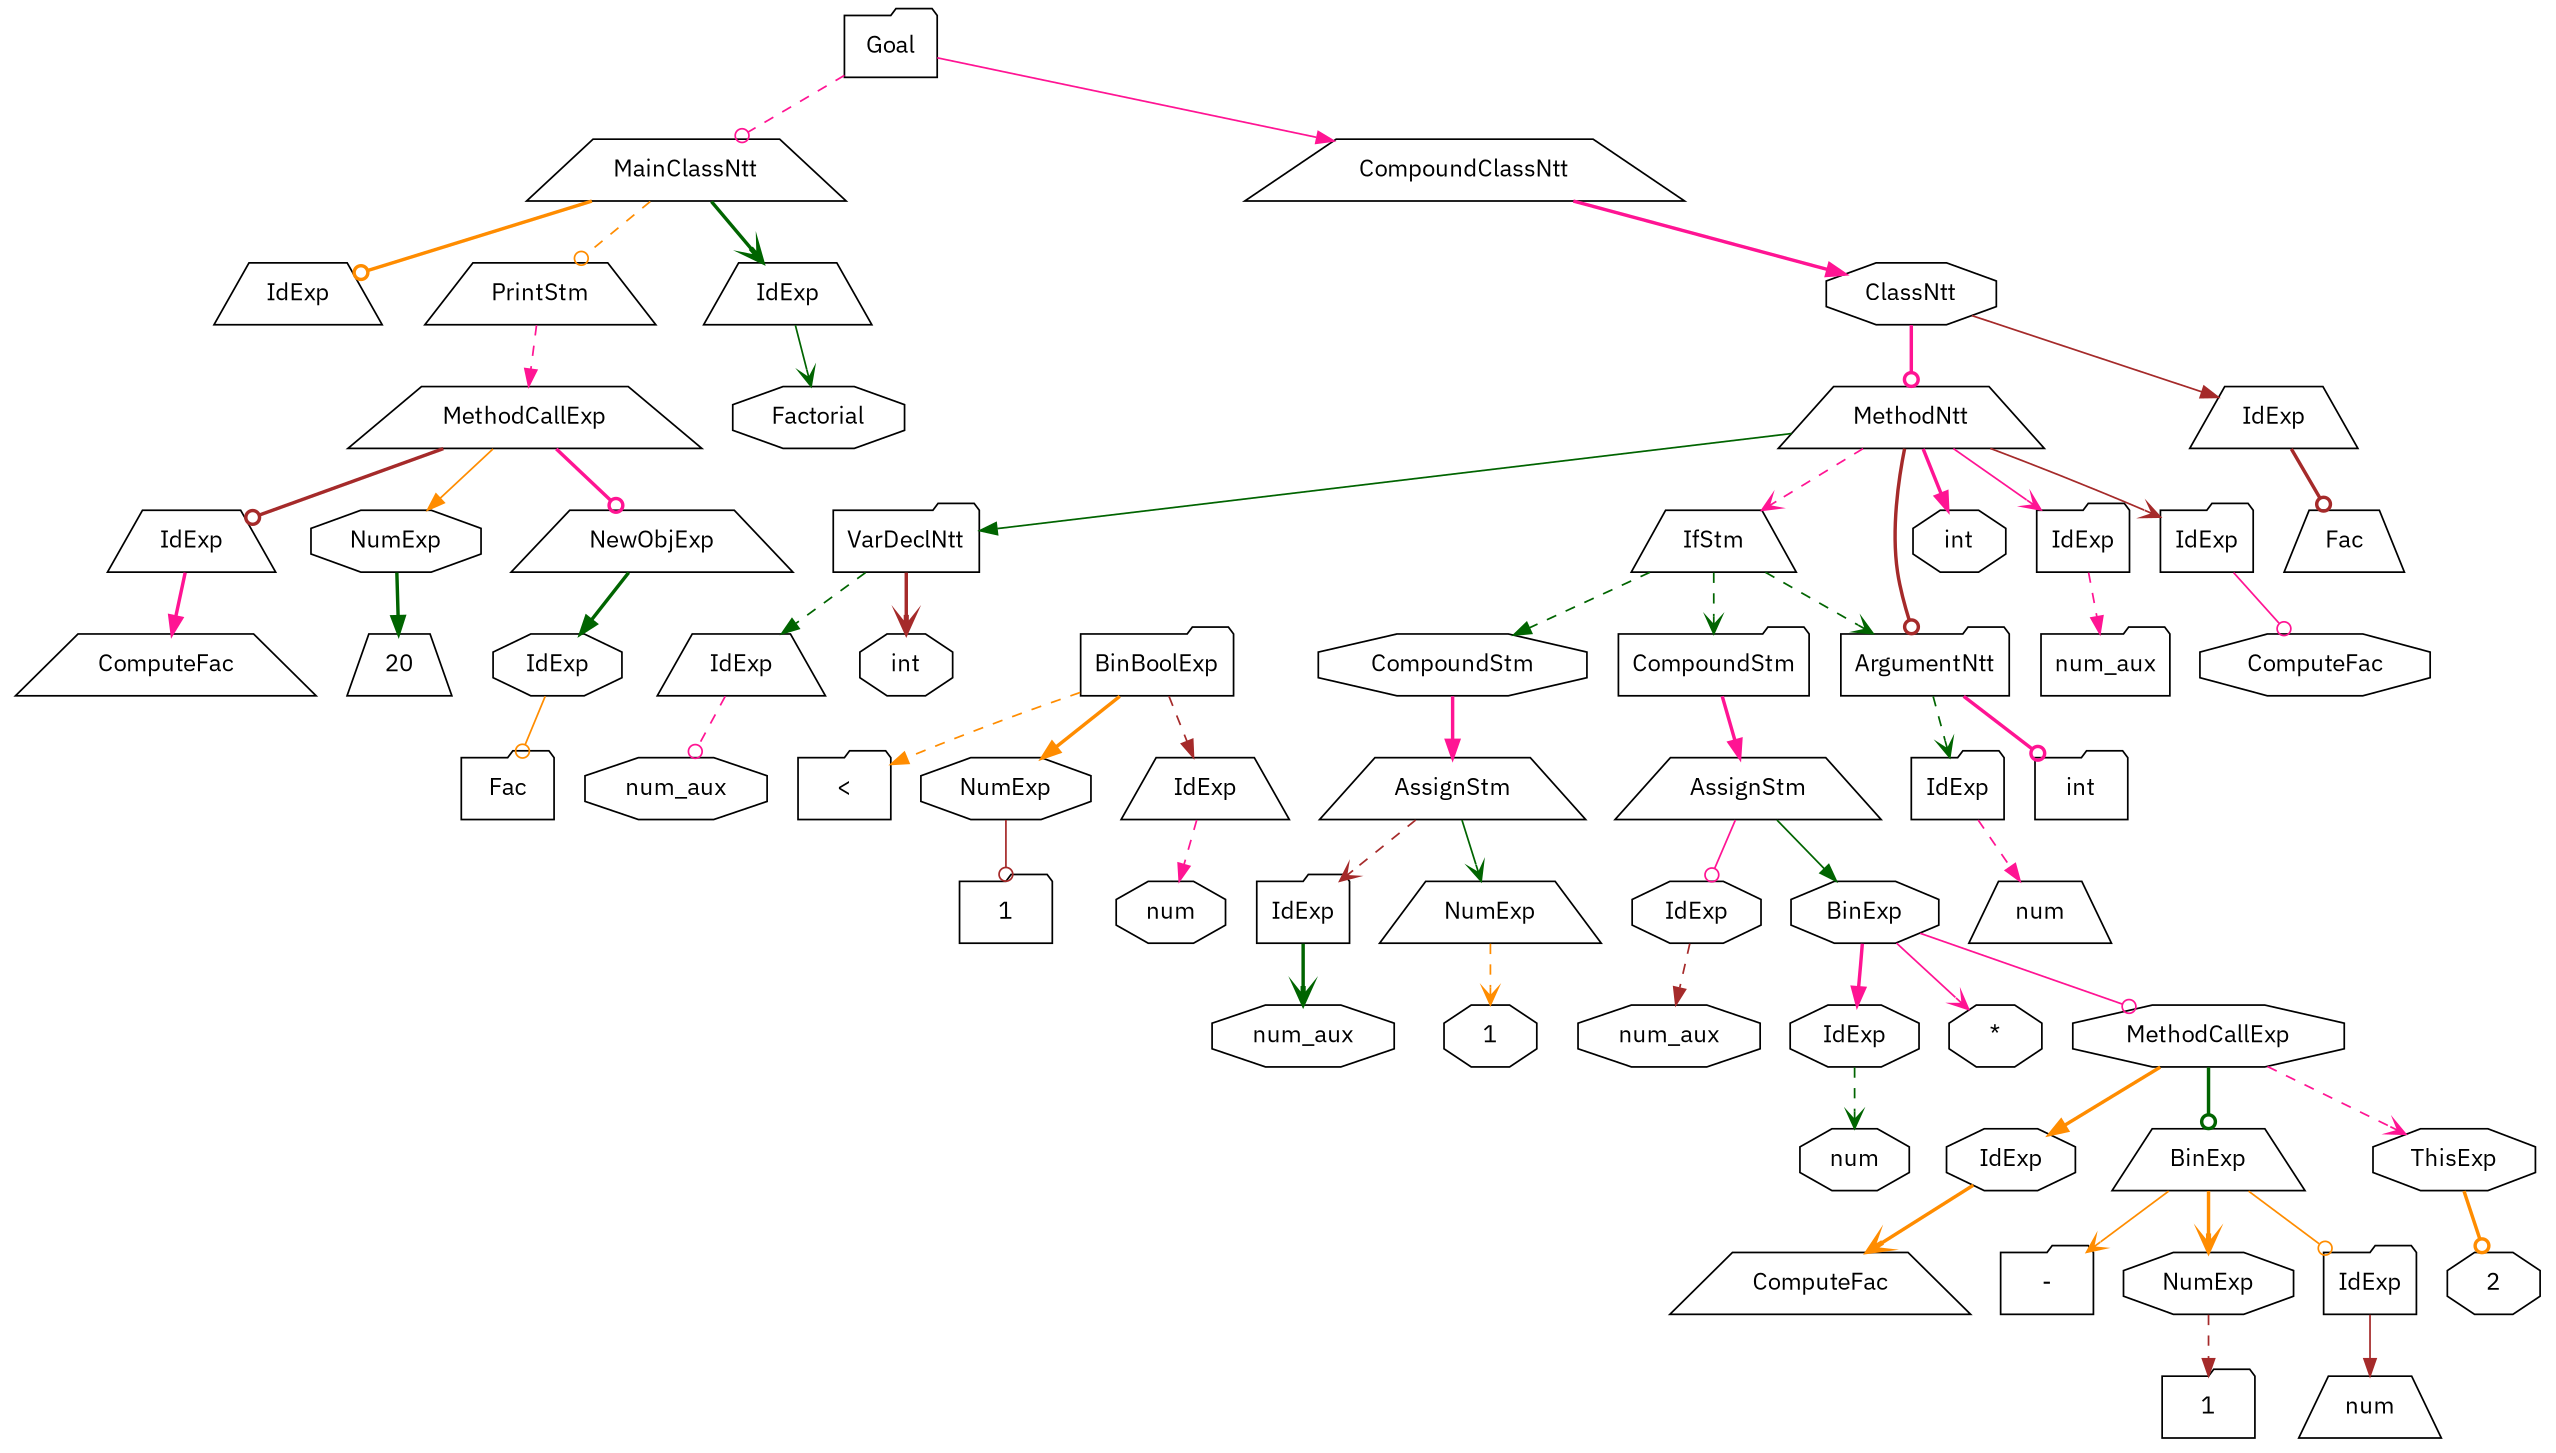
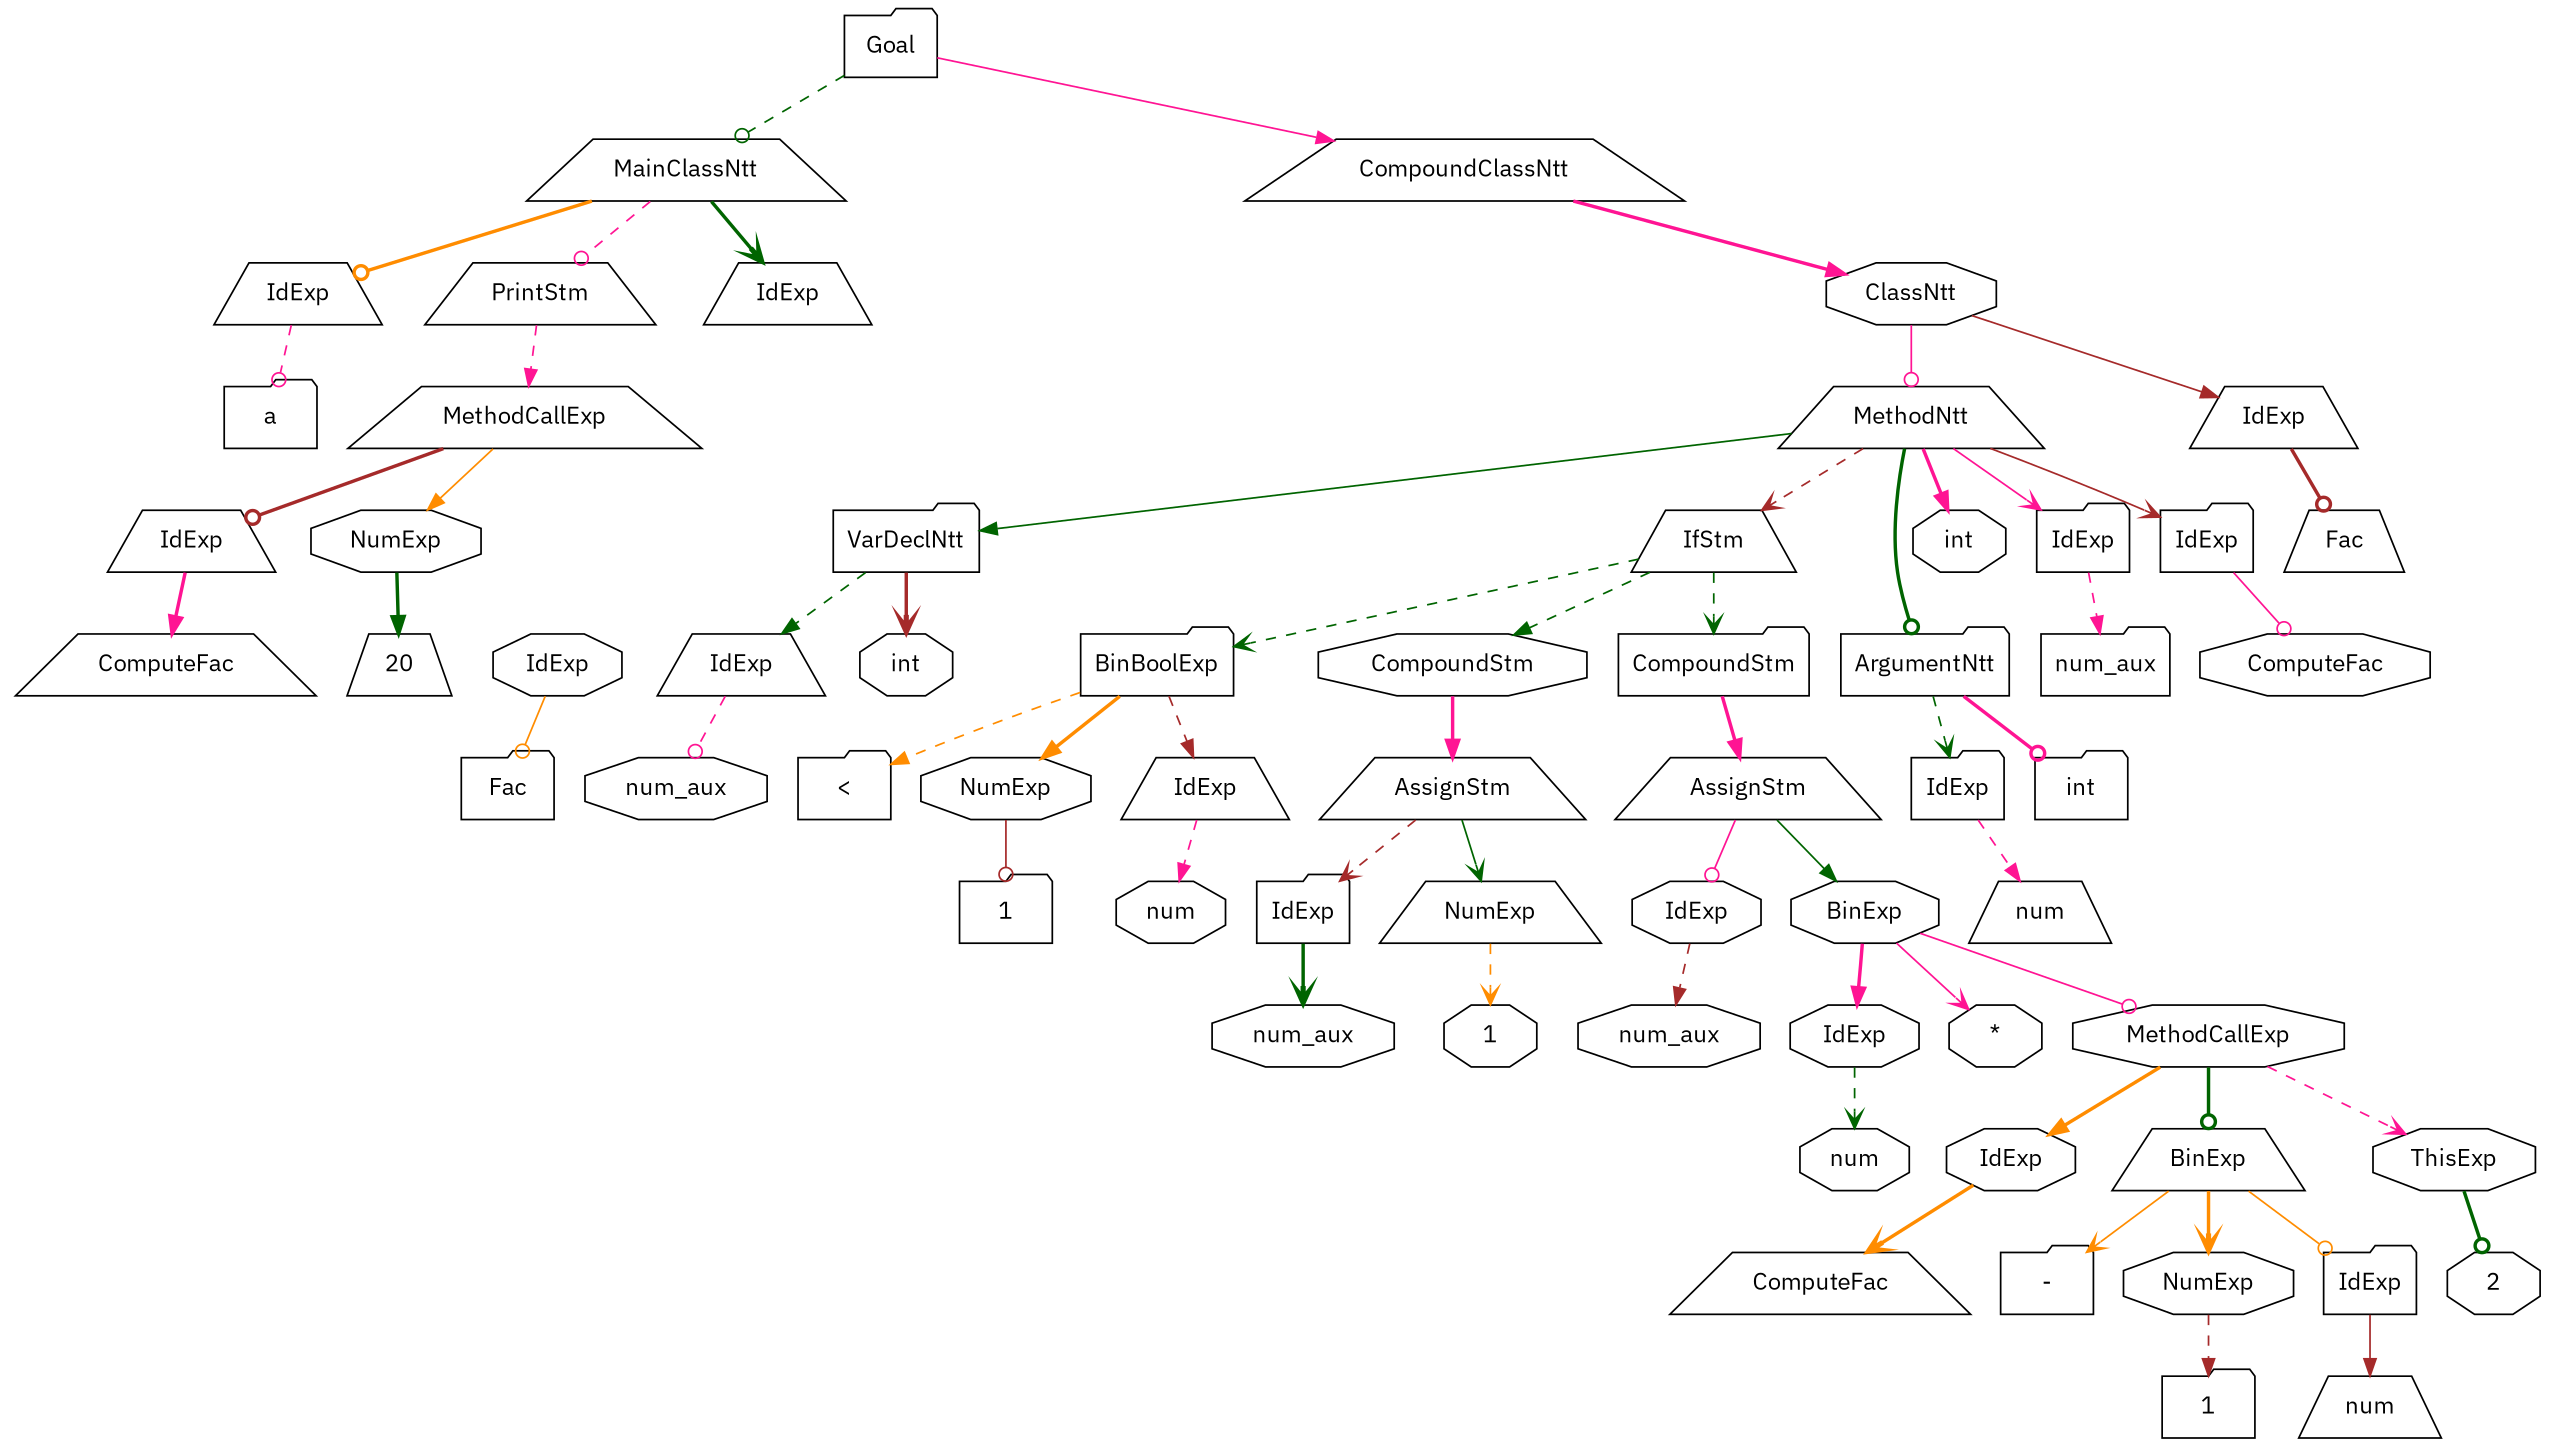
(796, 104) -> (796, 104)
(619, 228) -> (619, 228)
(1911, 349) -> (1911, 349)
none -> (271, 417)
(819, 417) -> none
(1820, 475) -> (1820, 475)
(1895, 535) -> (1895, 535)
(652, 541) -> none
(1812, 599) -> (1445, 601)
(2472, 1215) -> (2472, 1215)
